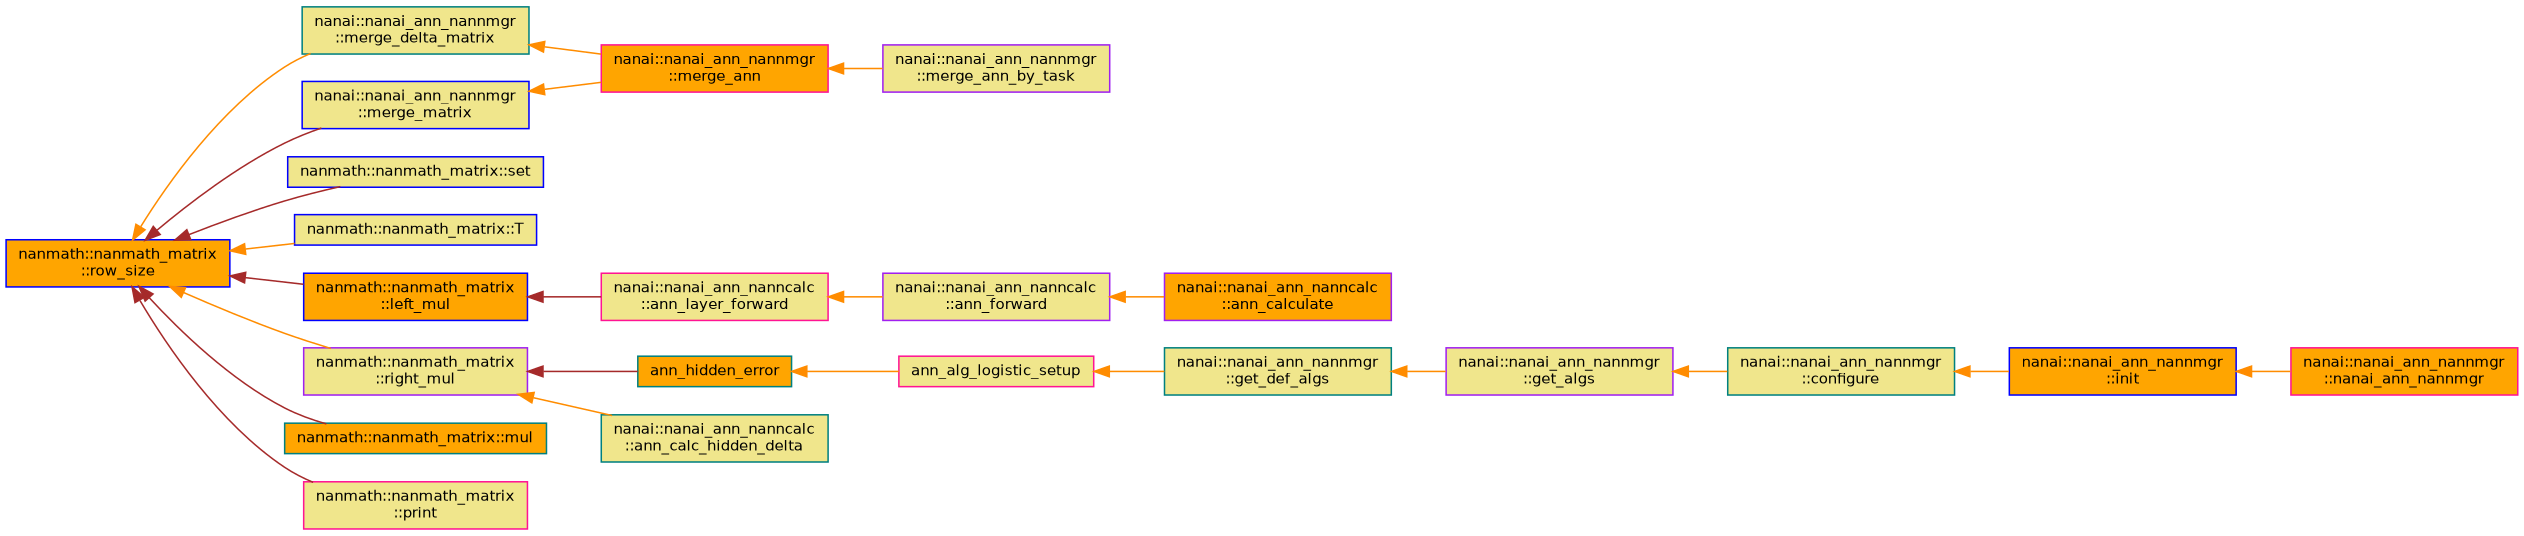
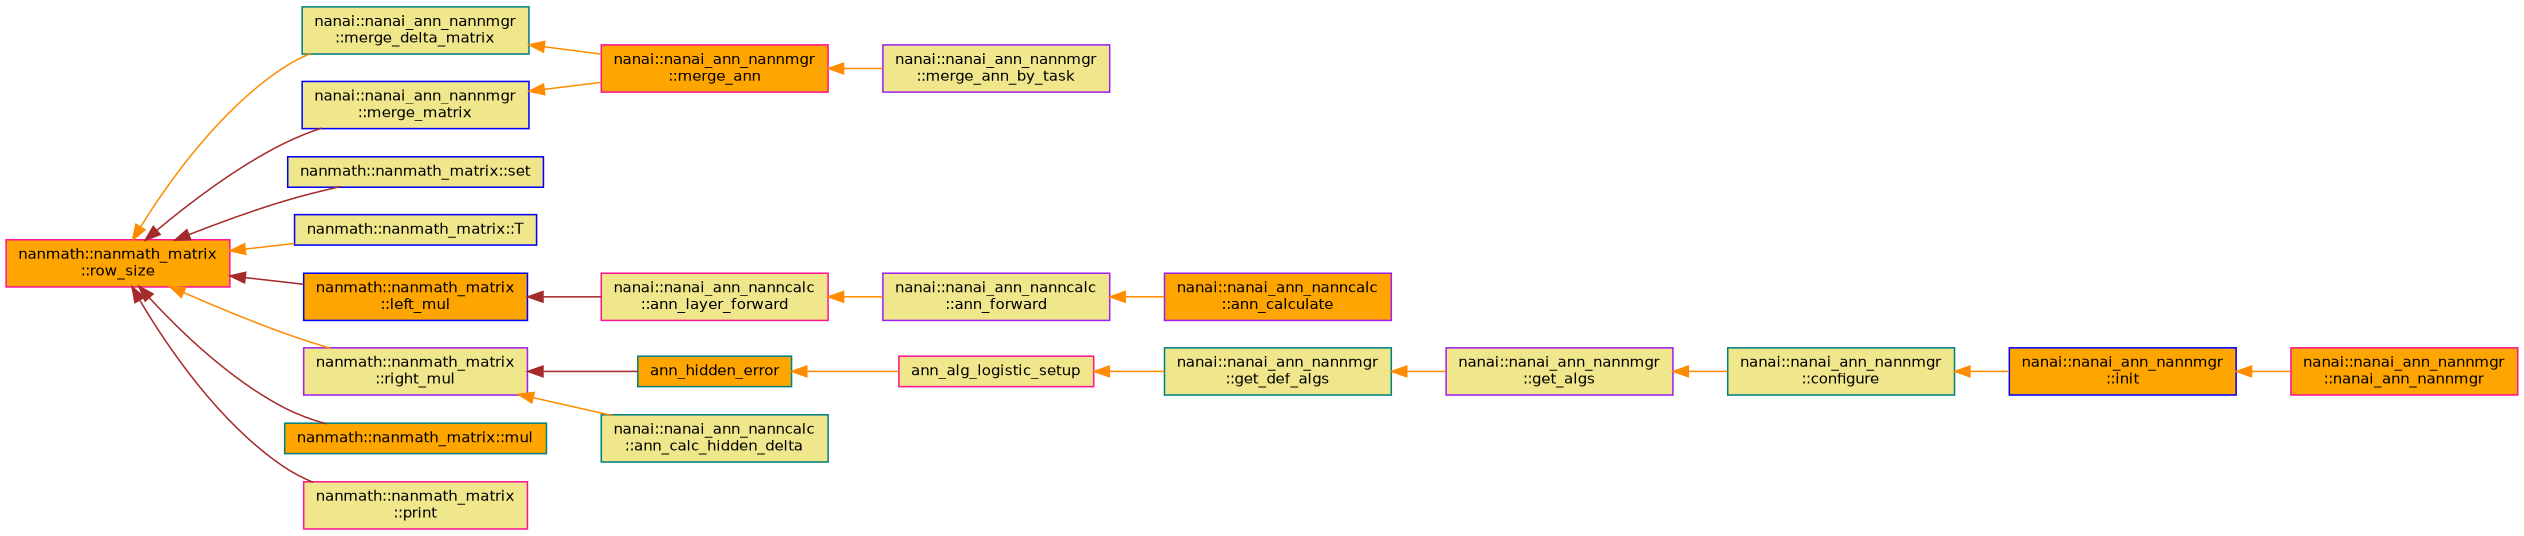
(118, 263) -> (118, 263)
